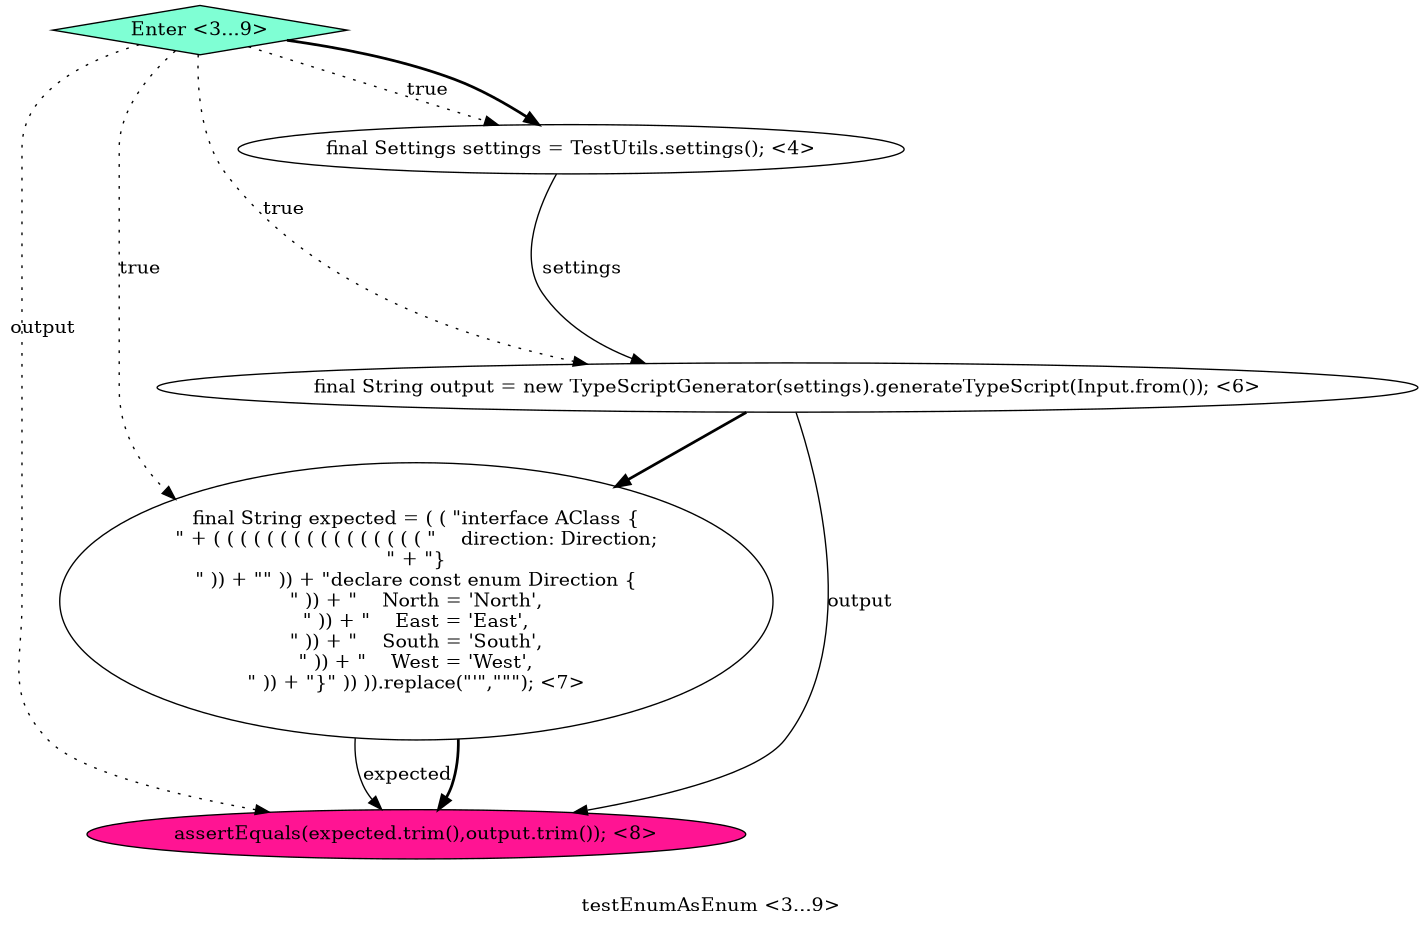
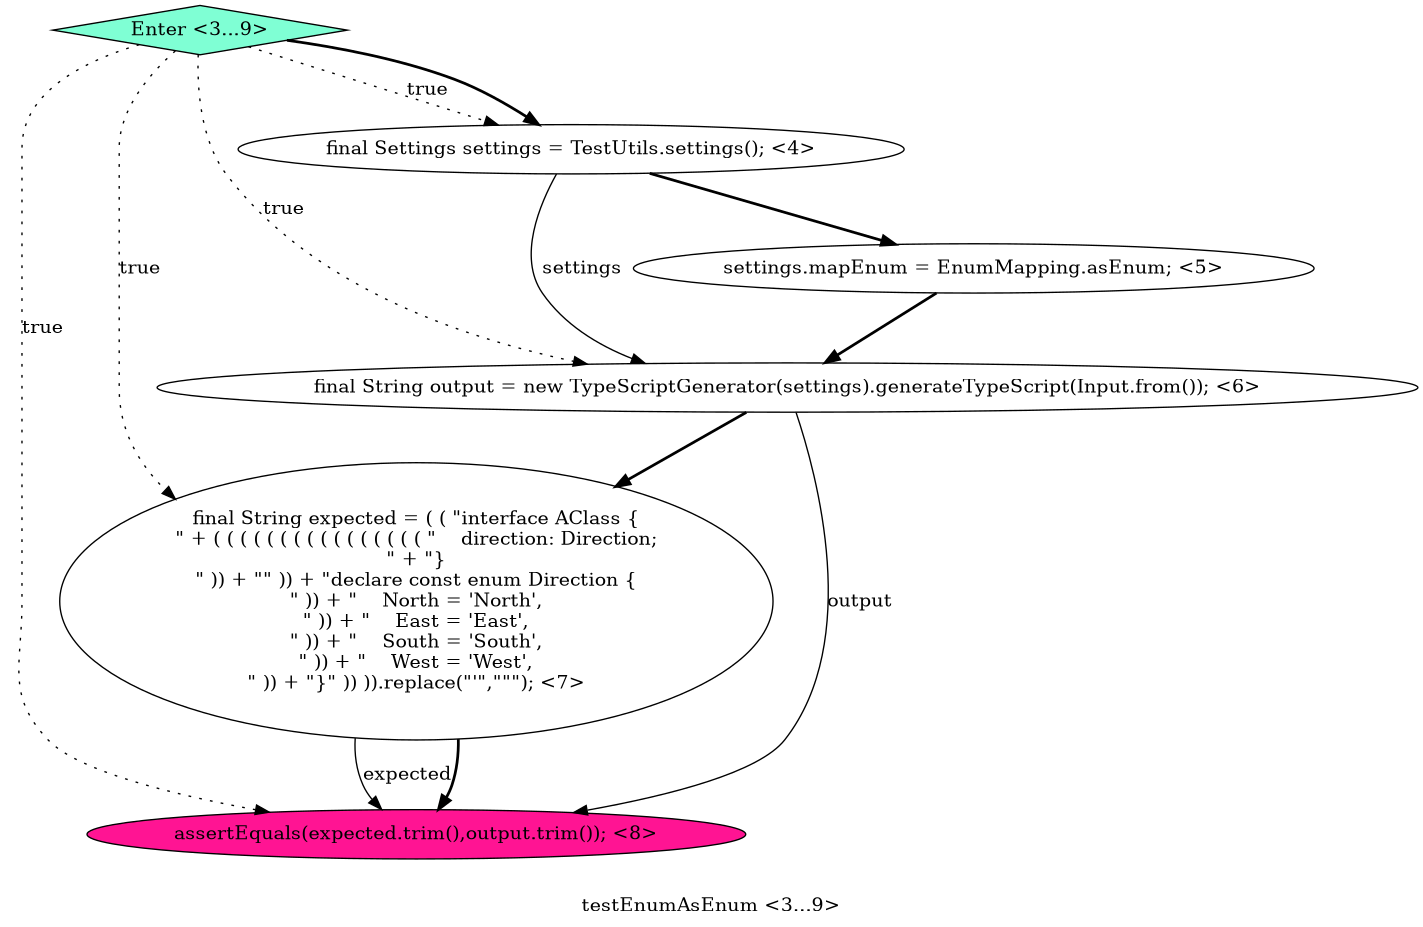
none -> (974, 268)
(43, 328) -> (43, 328)
